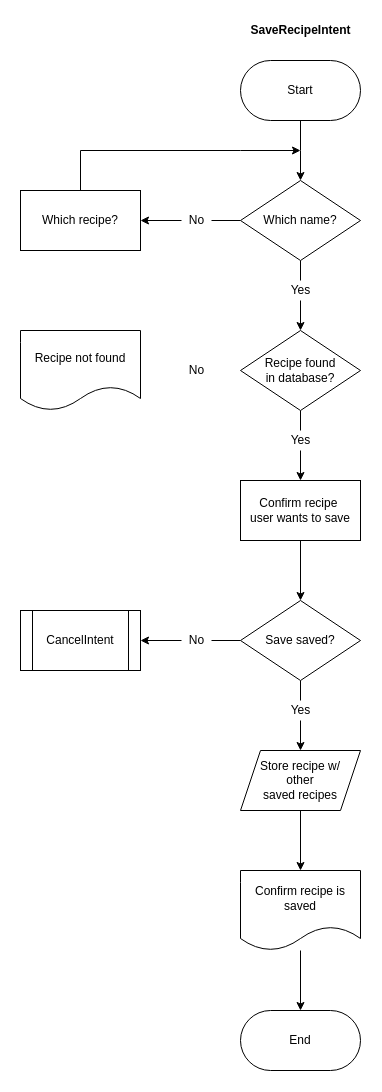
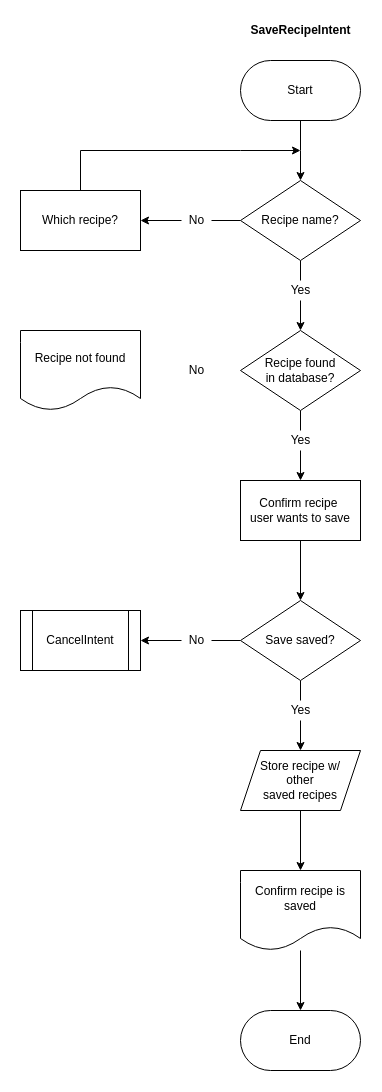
(301, 221) -> (301, 221)
